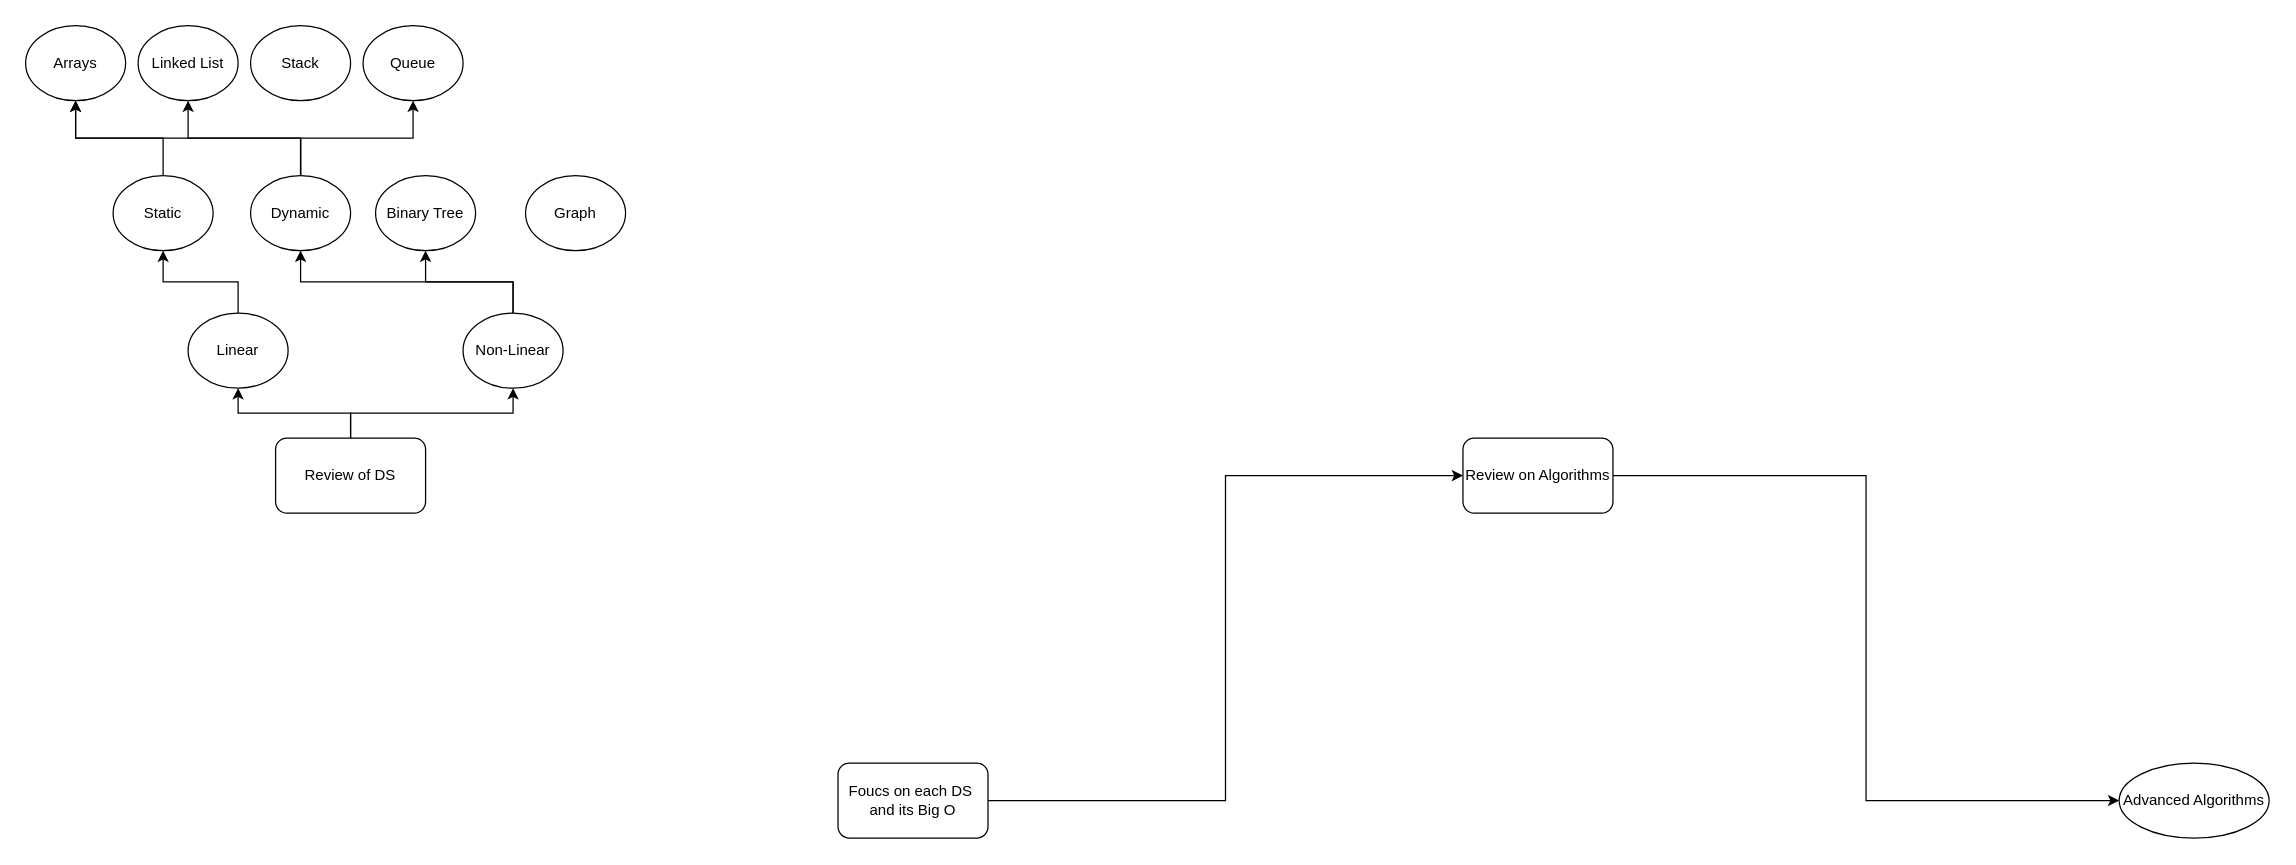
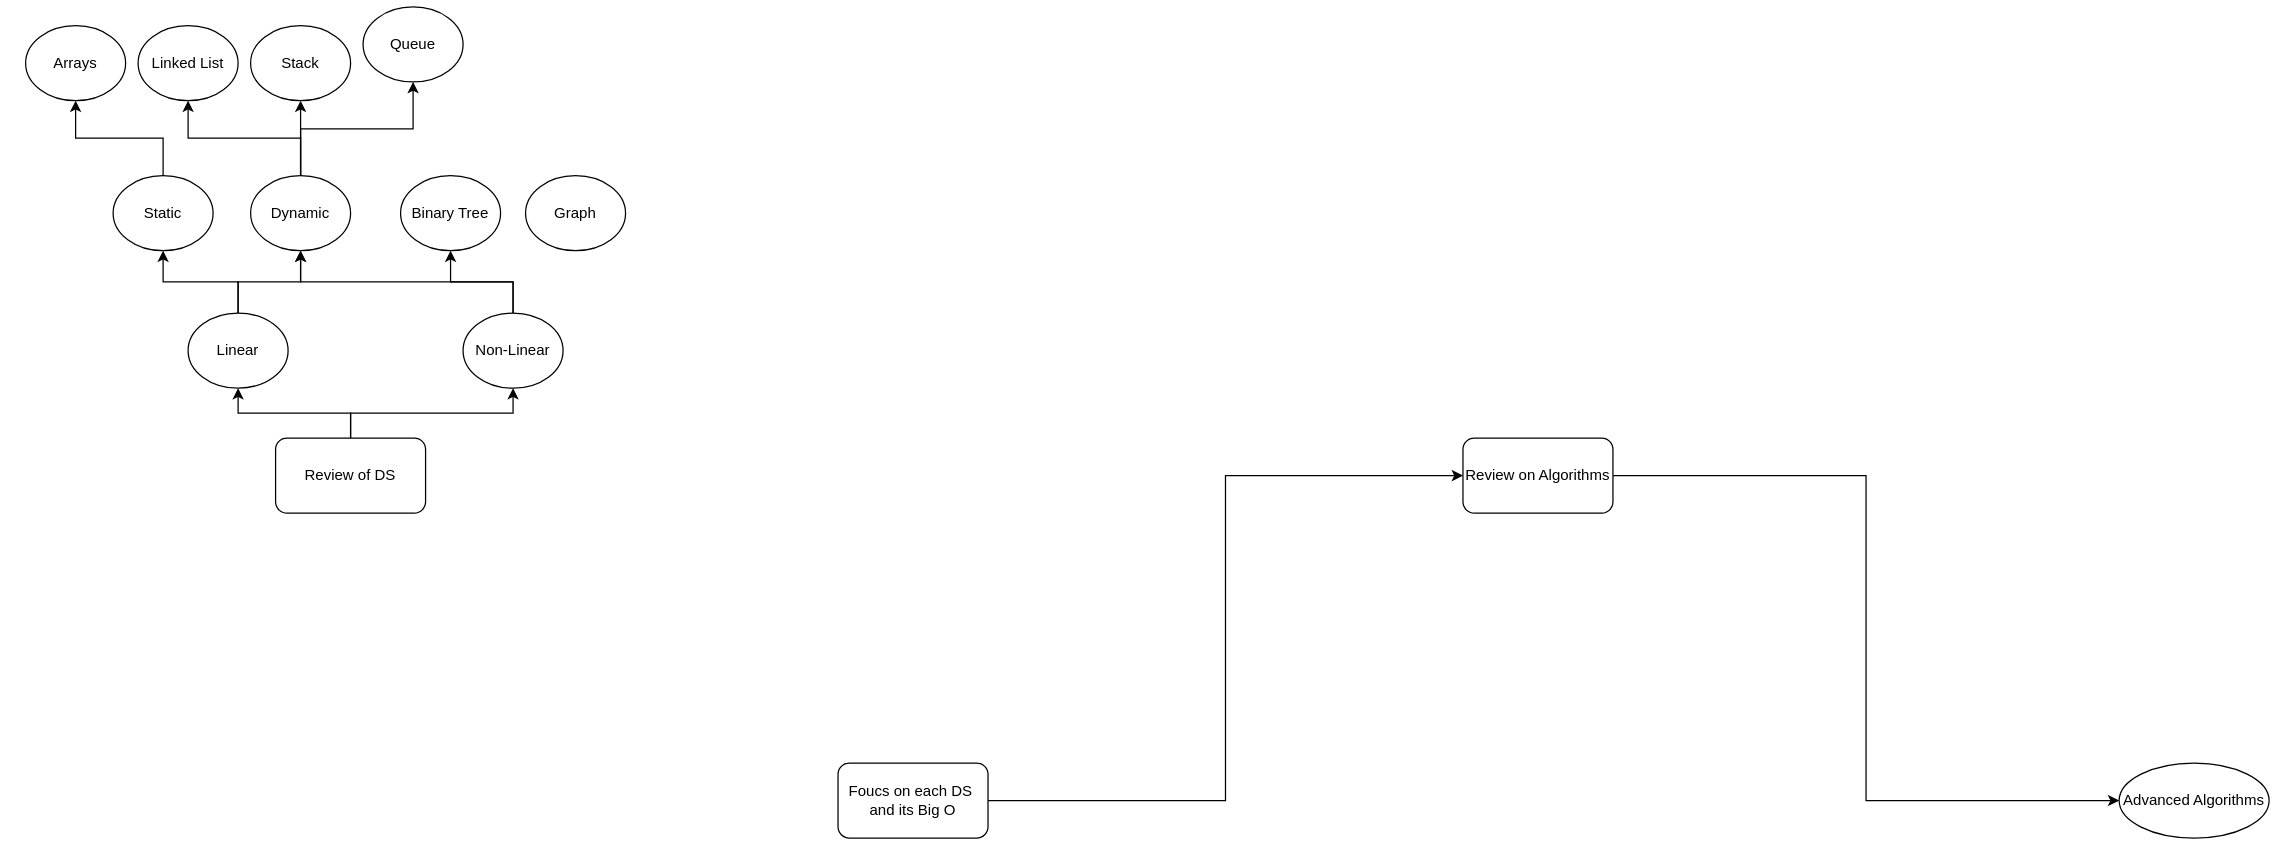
(413, 63) -> (413, 44)
(175, 138) -> (301, 118)
(426, 213) -> (451, 213)
none -> (269, 282)
